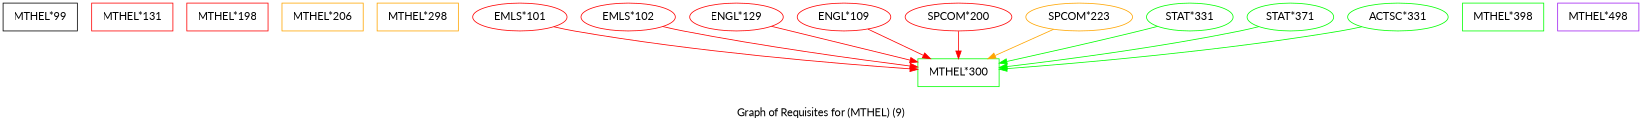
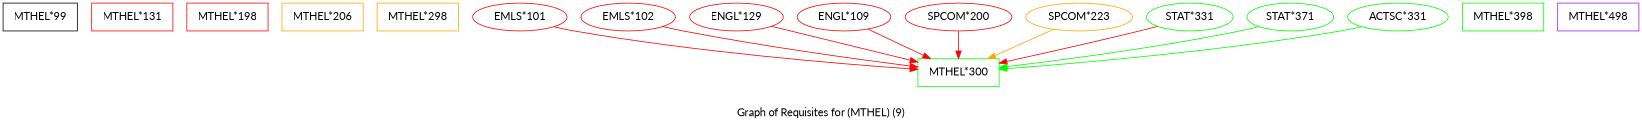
(1082, 44) -> (1082, 44)
